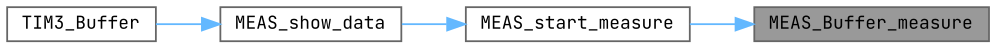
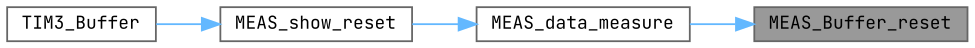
(311, 24) -> (316, 24)
(578, 24) -> (583, 24)
(872, 24) -> (861, 24)
